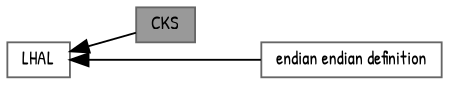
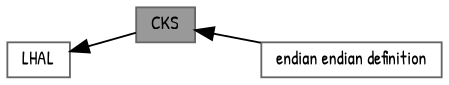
(175, 60) -> (237, 38)
